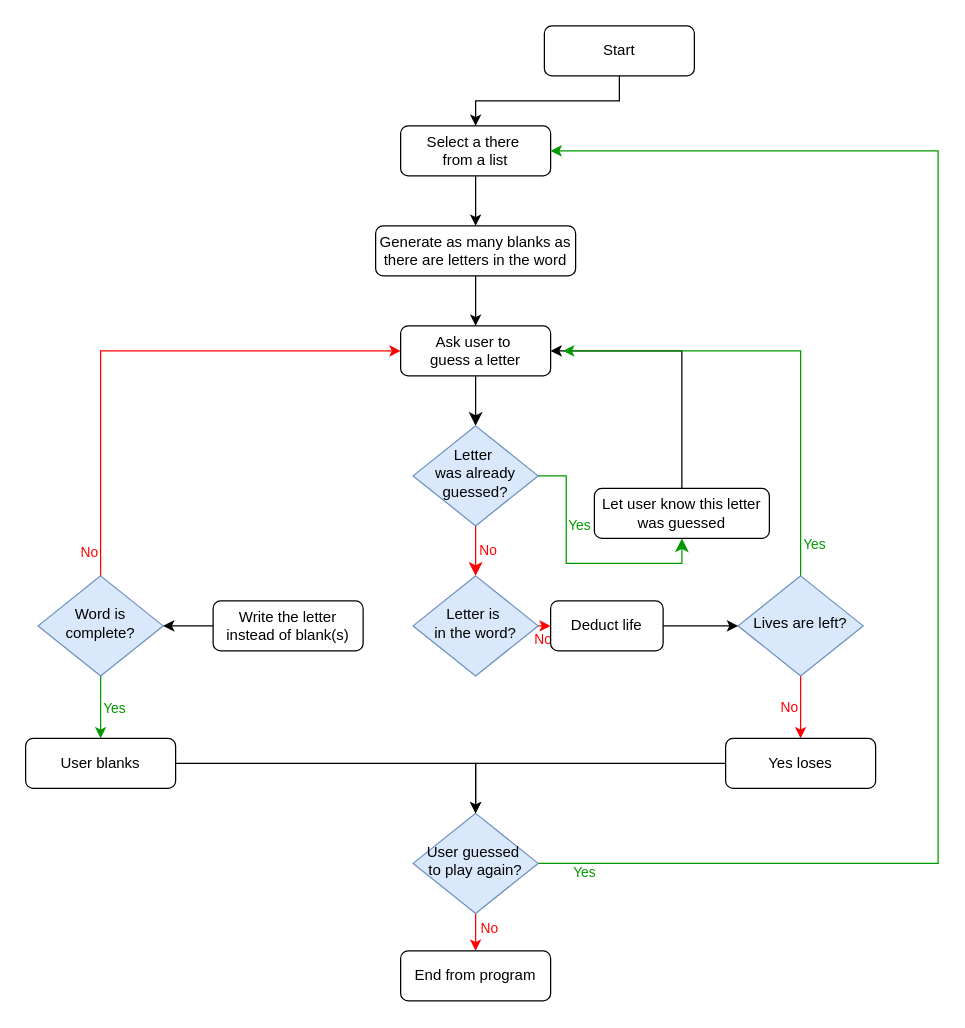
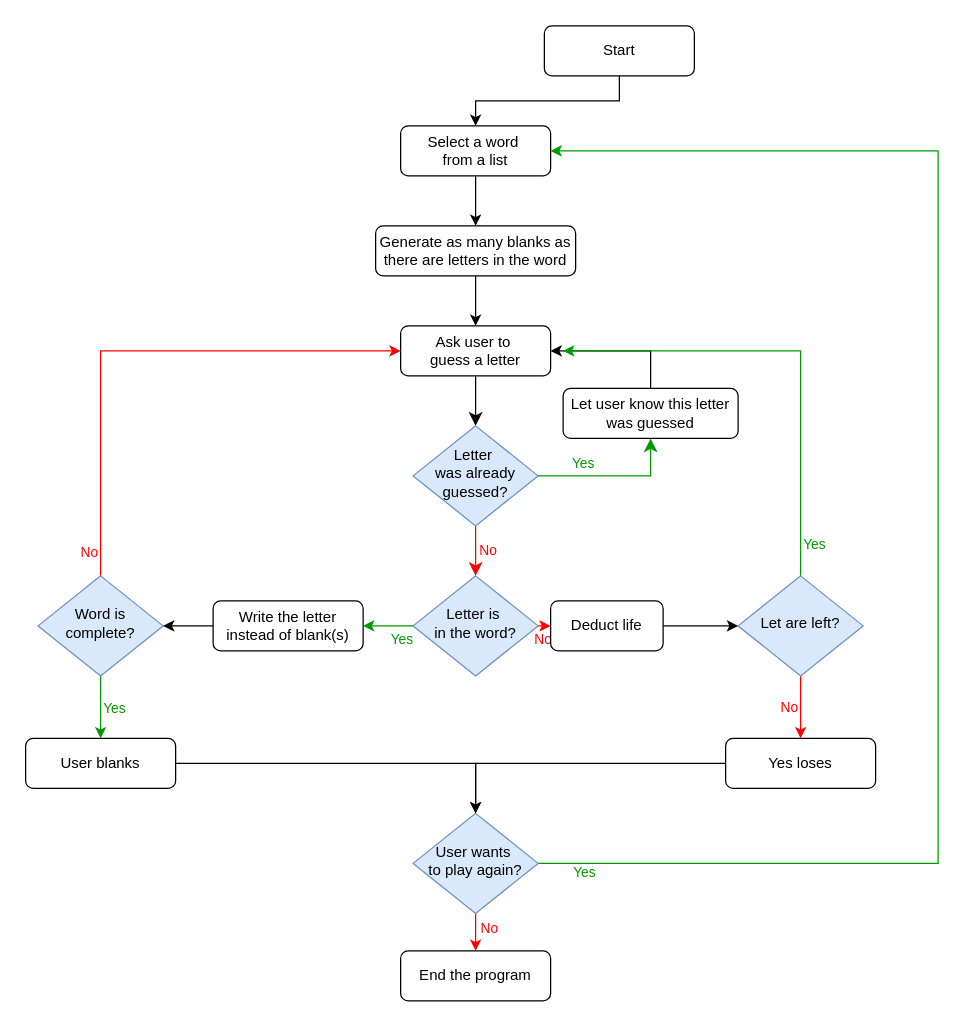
(476, 151) -> (476, 151)
(682, 513) -> (651, 413)
(801, 623) -> (801, 623)
none -> (392, 626)
(476, 861) -> (476, 861)
(476, 976) -> (476, 976)
